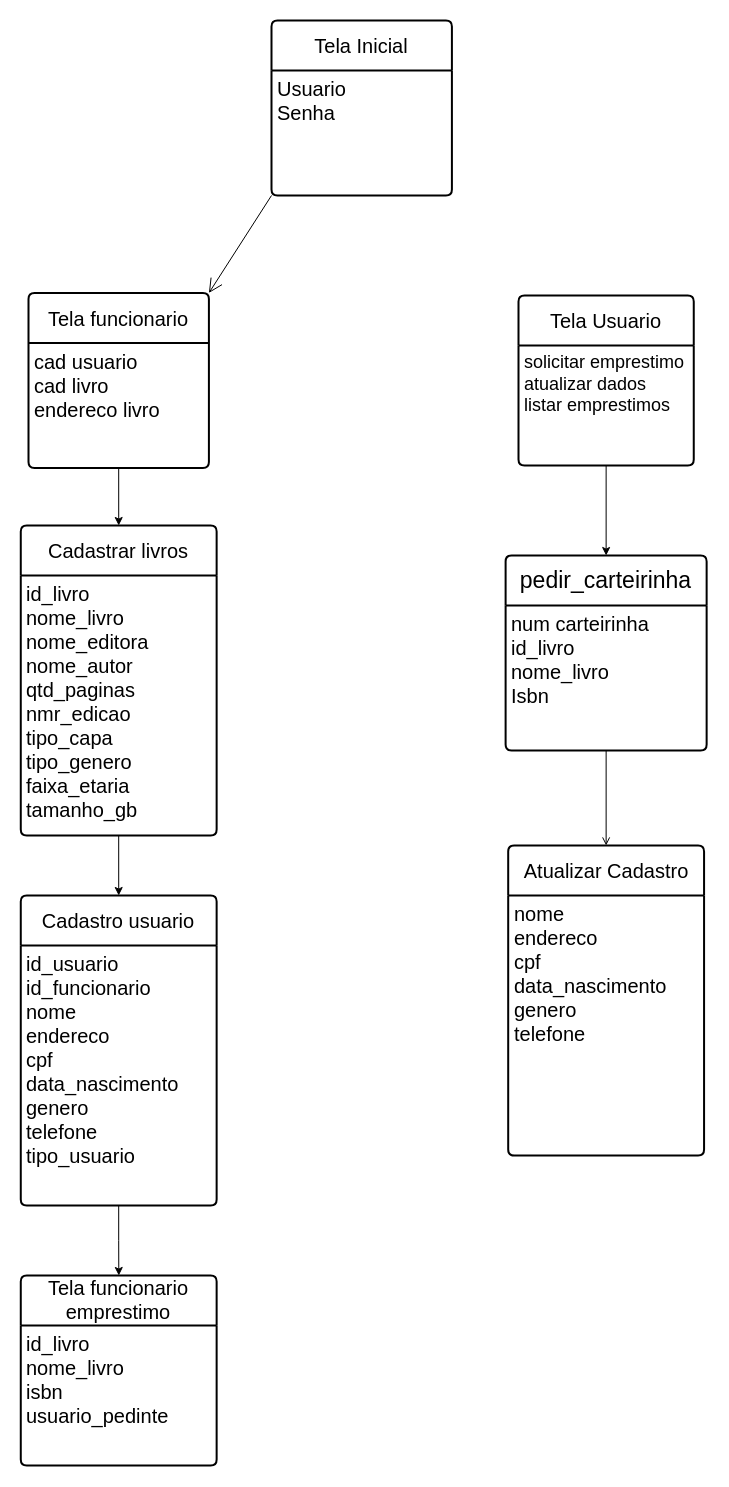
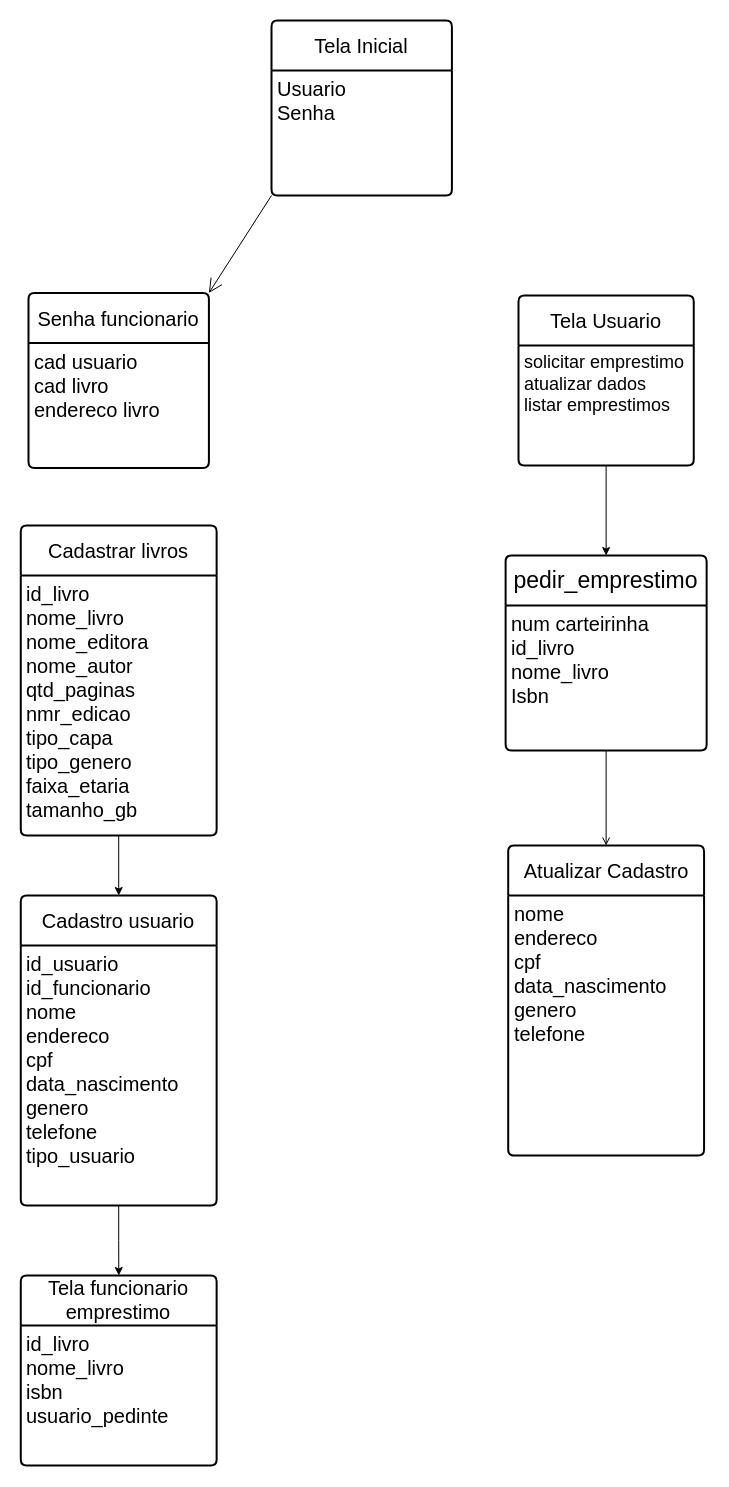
(119, 319) -> (119, 319)
(119, 494) -> none
(606, 581) -> (606, 581)
